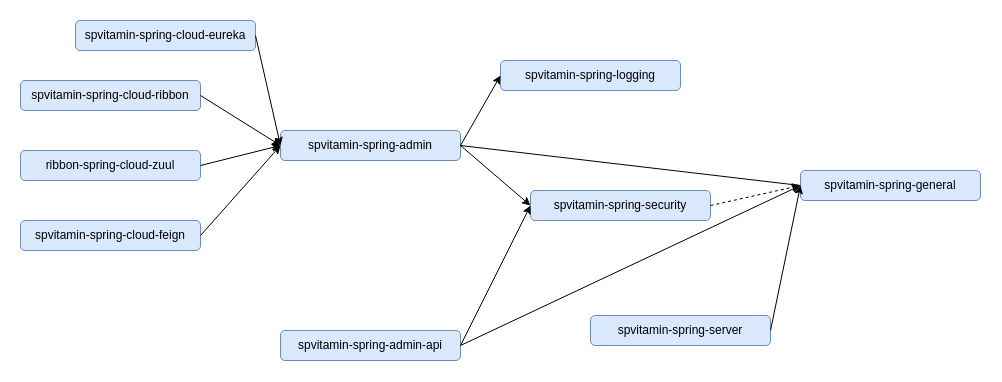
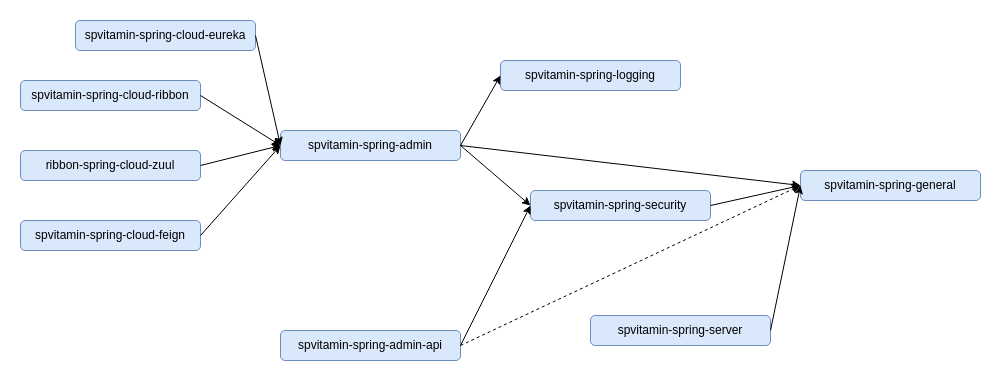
(796, 185) -> (792, 185)
(753, 196) -> (753, 196)
(628, 267) -> (628, 267)
